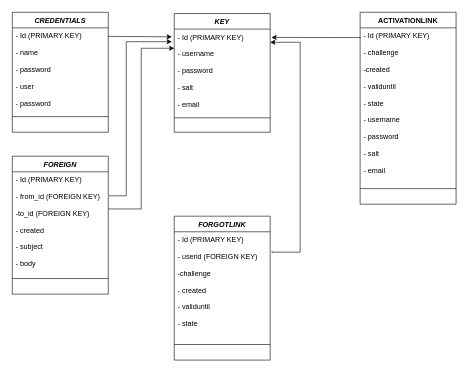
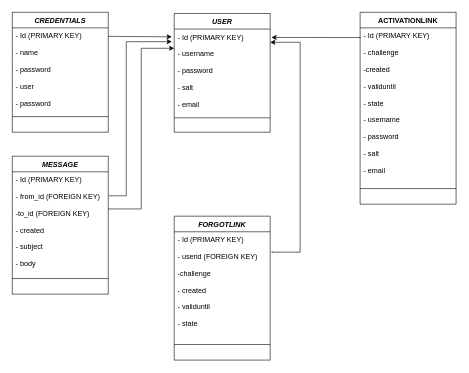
(222, 22) -> (222, 22)
(60, 164) -> (60, 164)
